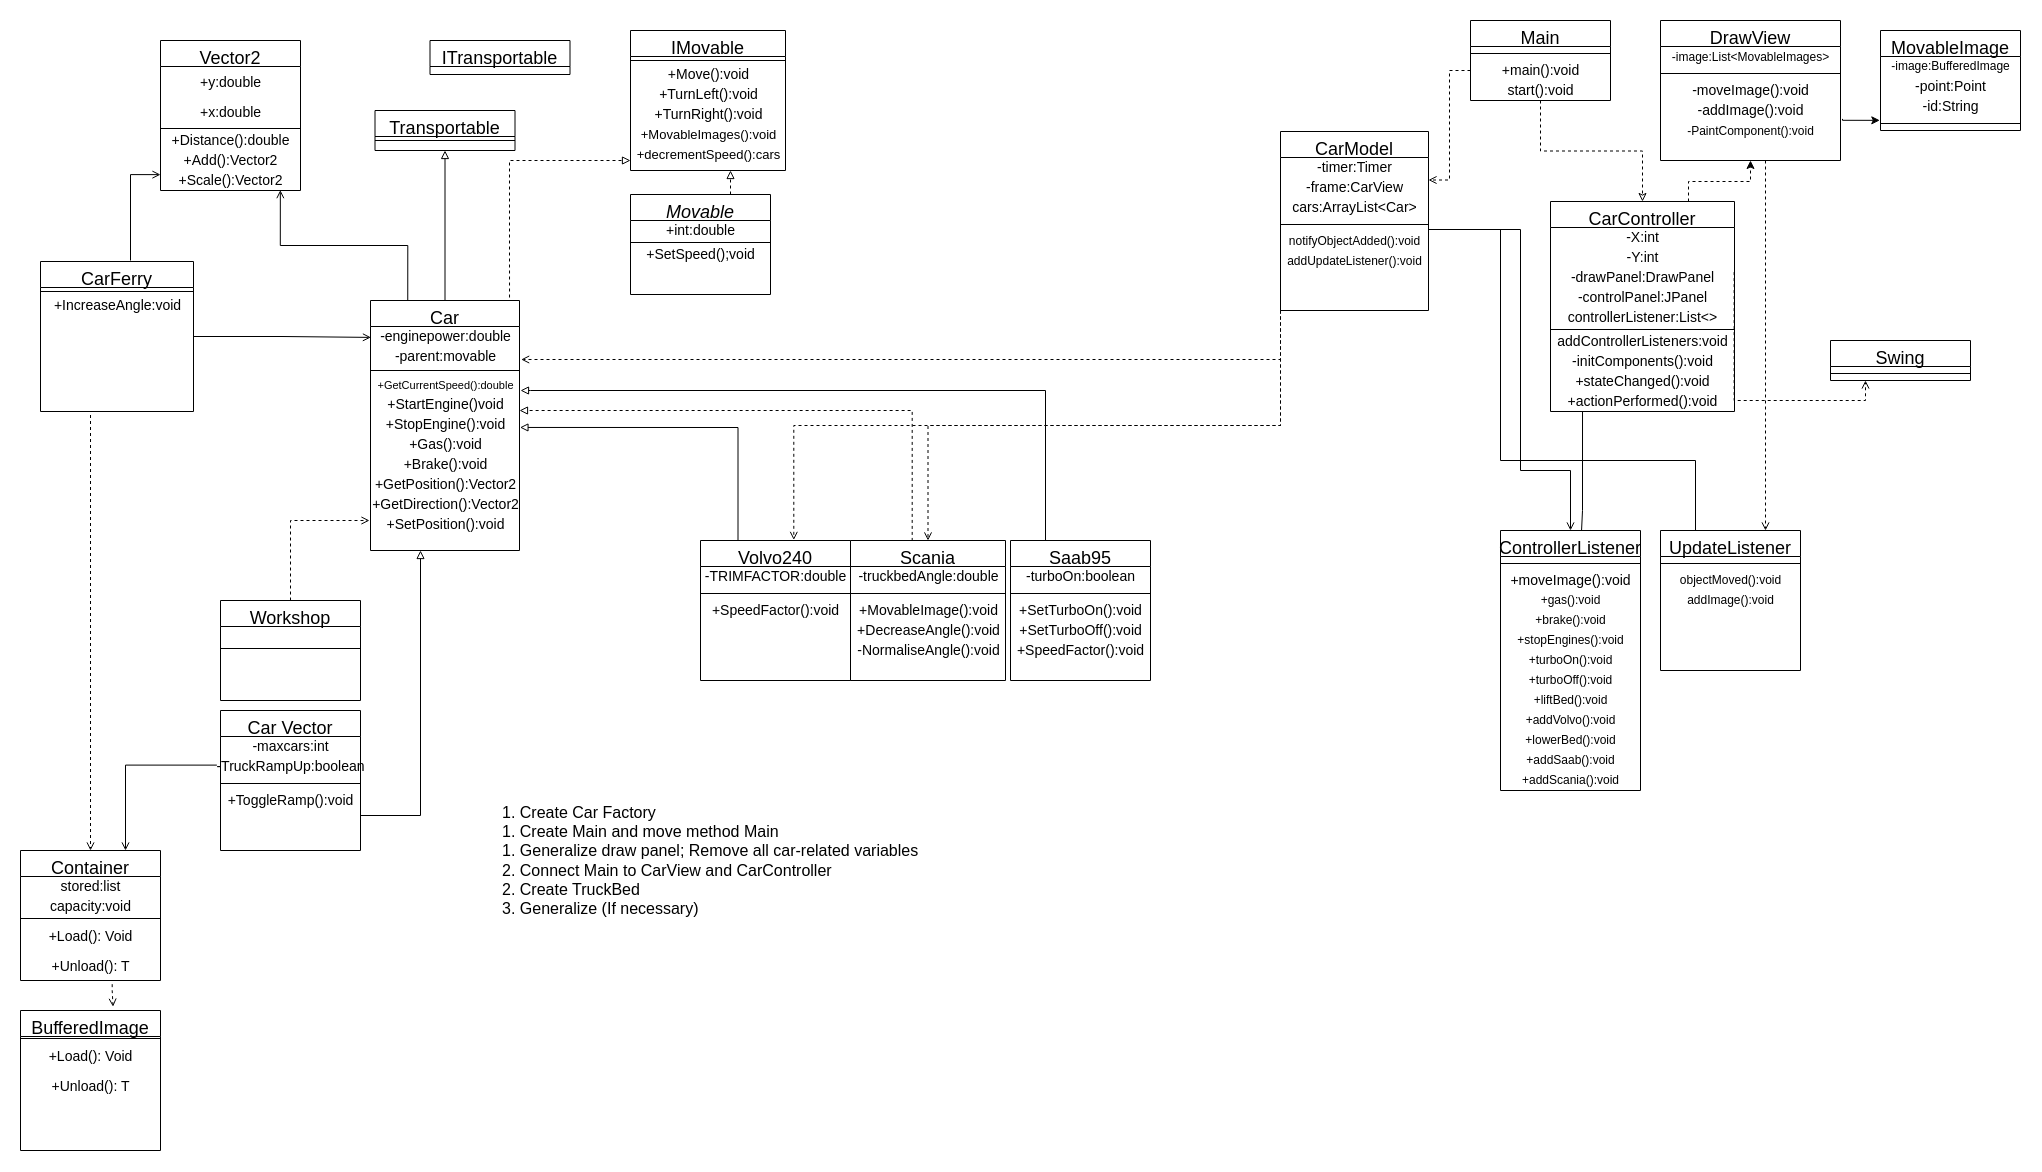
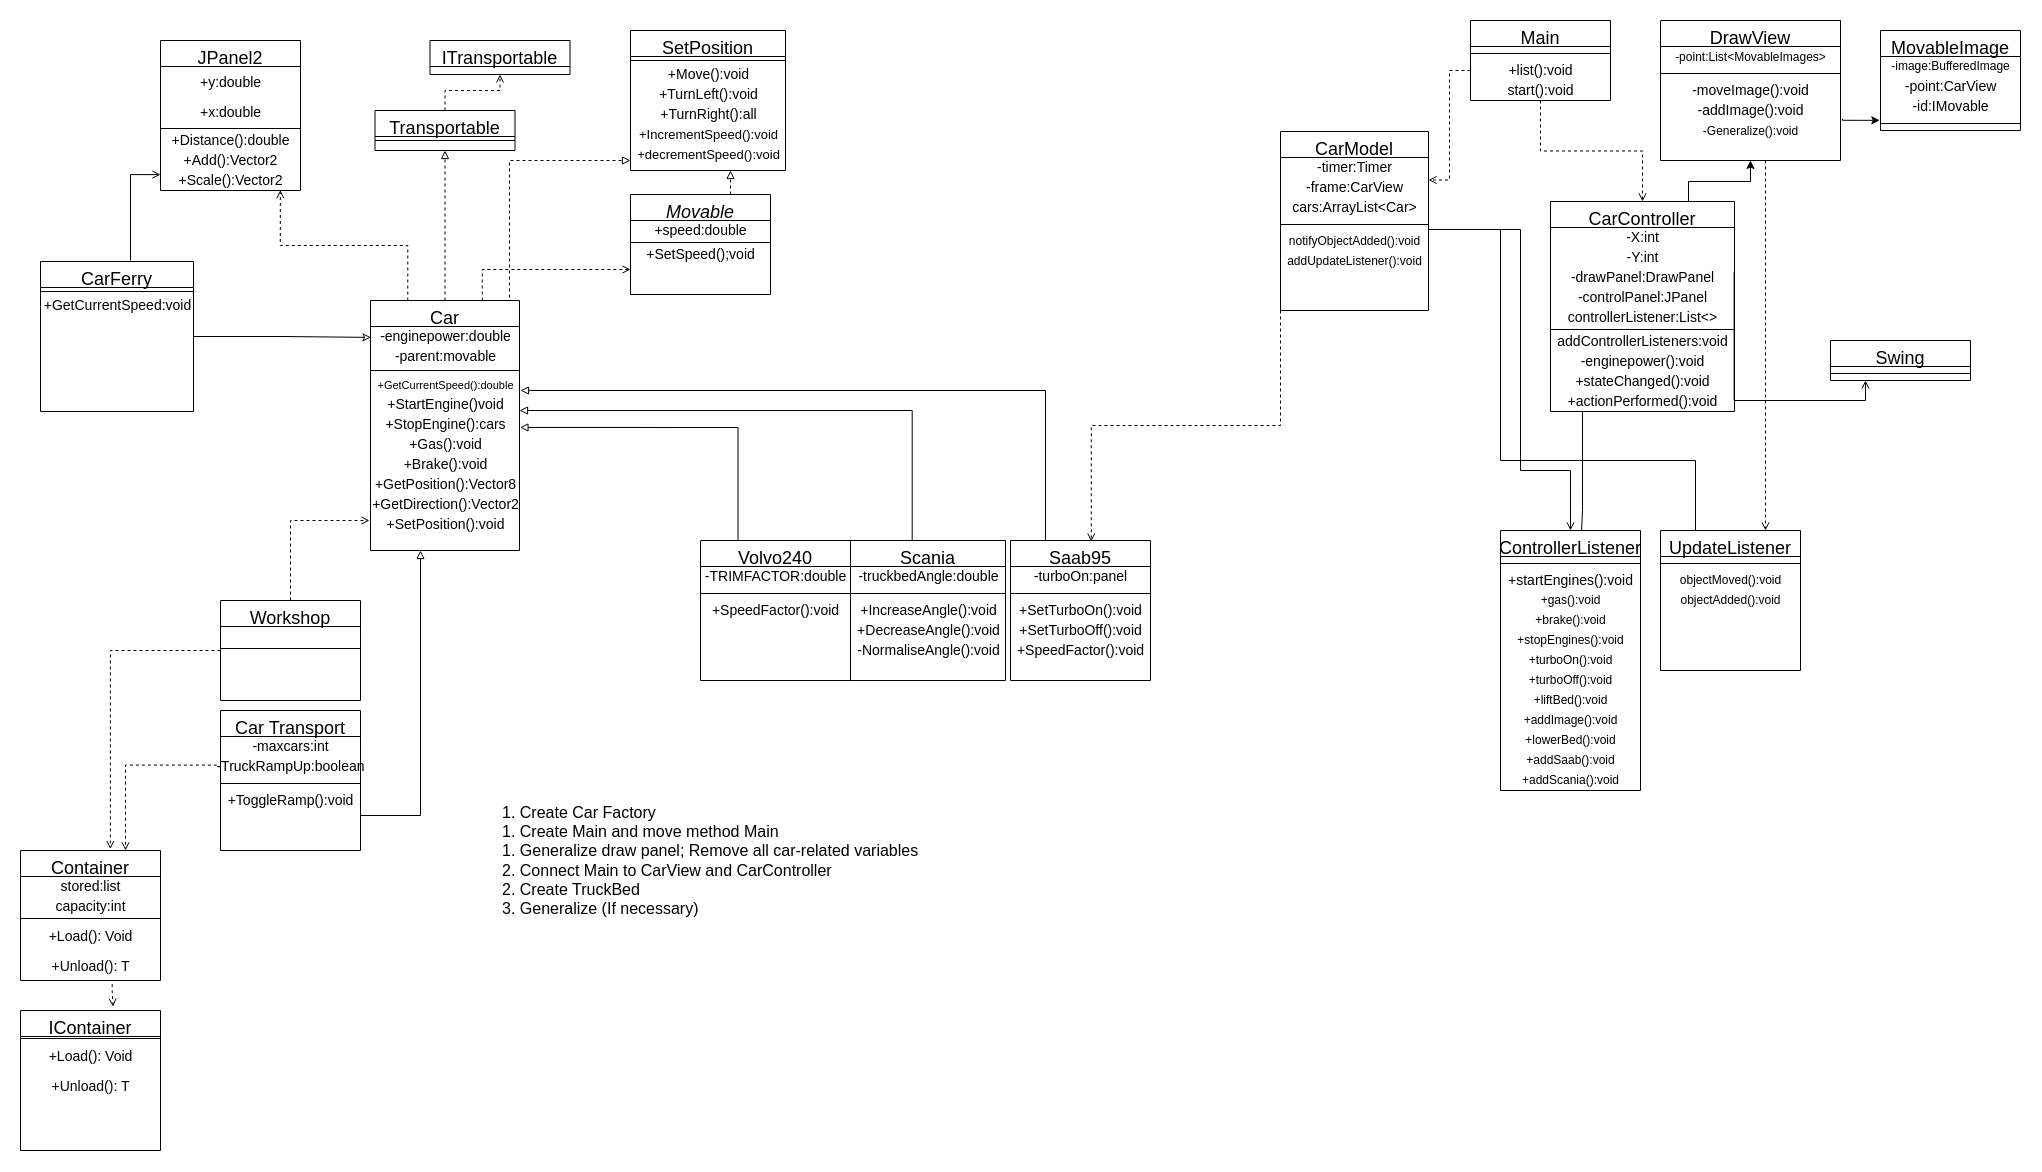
(708, 48) -> (708, 48)
(1751, 57) -> (1751, 57)
(230, 58) -> (230, 58)
(1541, 71) -> (1541, 71)
(1951, 87) -> (1951, 87)
none -> (469, 91)
(1951, 107) -> (1951, 107)
(709, 115) -> (709, 115)
(1751, 131) -> (1751, 131)
(709, 135) -> (709, 135)
(709, 155) -> (709, 155)
(1717, 182) -> (1717, 182)
(1643, 193) -> (1643, 195)
(445, 230) -> (445, 230)
(701, 231) -> (701, 231)
(345, 246) -> (345, 246)
none -> (540, 270)
(118, 306) -> (118, 306)
(364, 337) -> (363, 337)
(901, 360) -> none
(1643, 362) -> (1643, 362)
(1809, 401) -> (1809, 401)
(784, 411) -> (784, 411)
(446, 425) -> (446, 425)
(804, 426) -> none
(928, 482) -> none
none -> (1091, 483)
(446, 485) -> (446, 485)
(1081, 577) -> (1081, 577)
(1571, 581) -> (1571, 581)
(1731, 601) -> (1731, 601)
(929, 611) -> (929, 611)
(91, 630) -> none
none -> (110, 695)
(1571, 721) -> (1571, 721)
(290, 728) -> (290, 728)
(129, 765) -> (129, 765)
(91, 907) -> (91, 907)
(90, 1028) -> (90, 1028)
